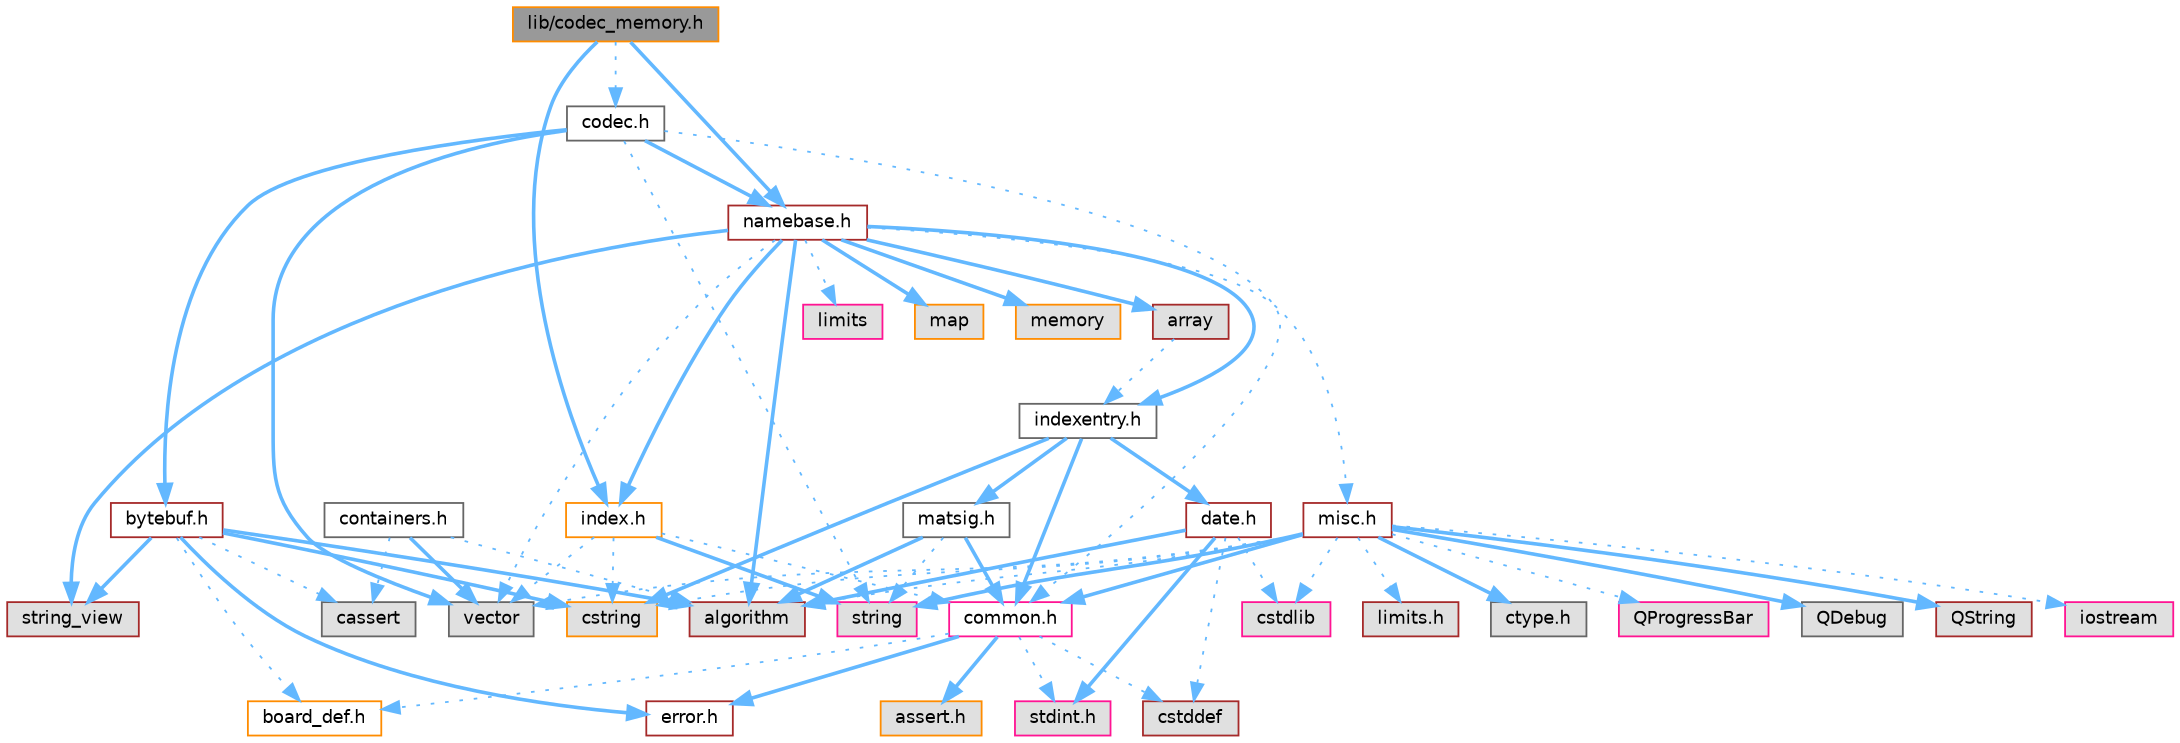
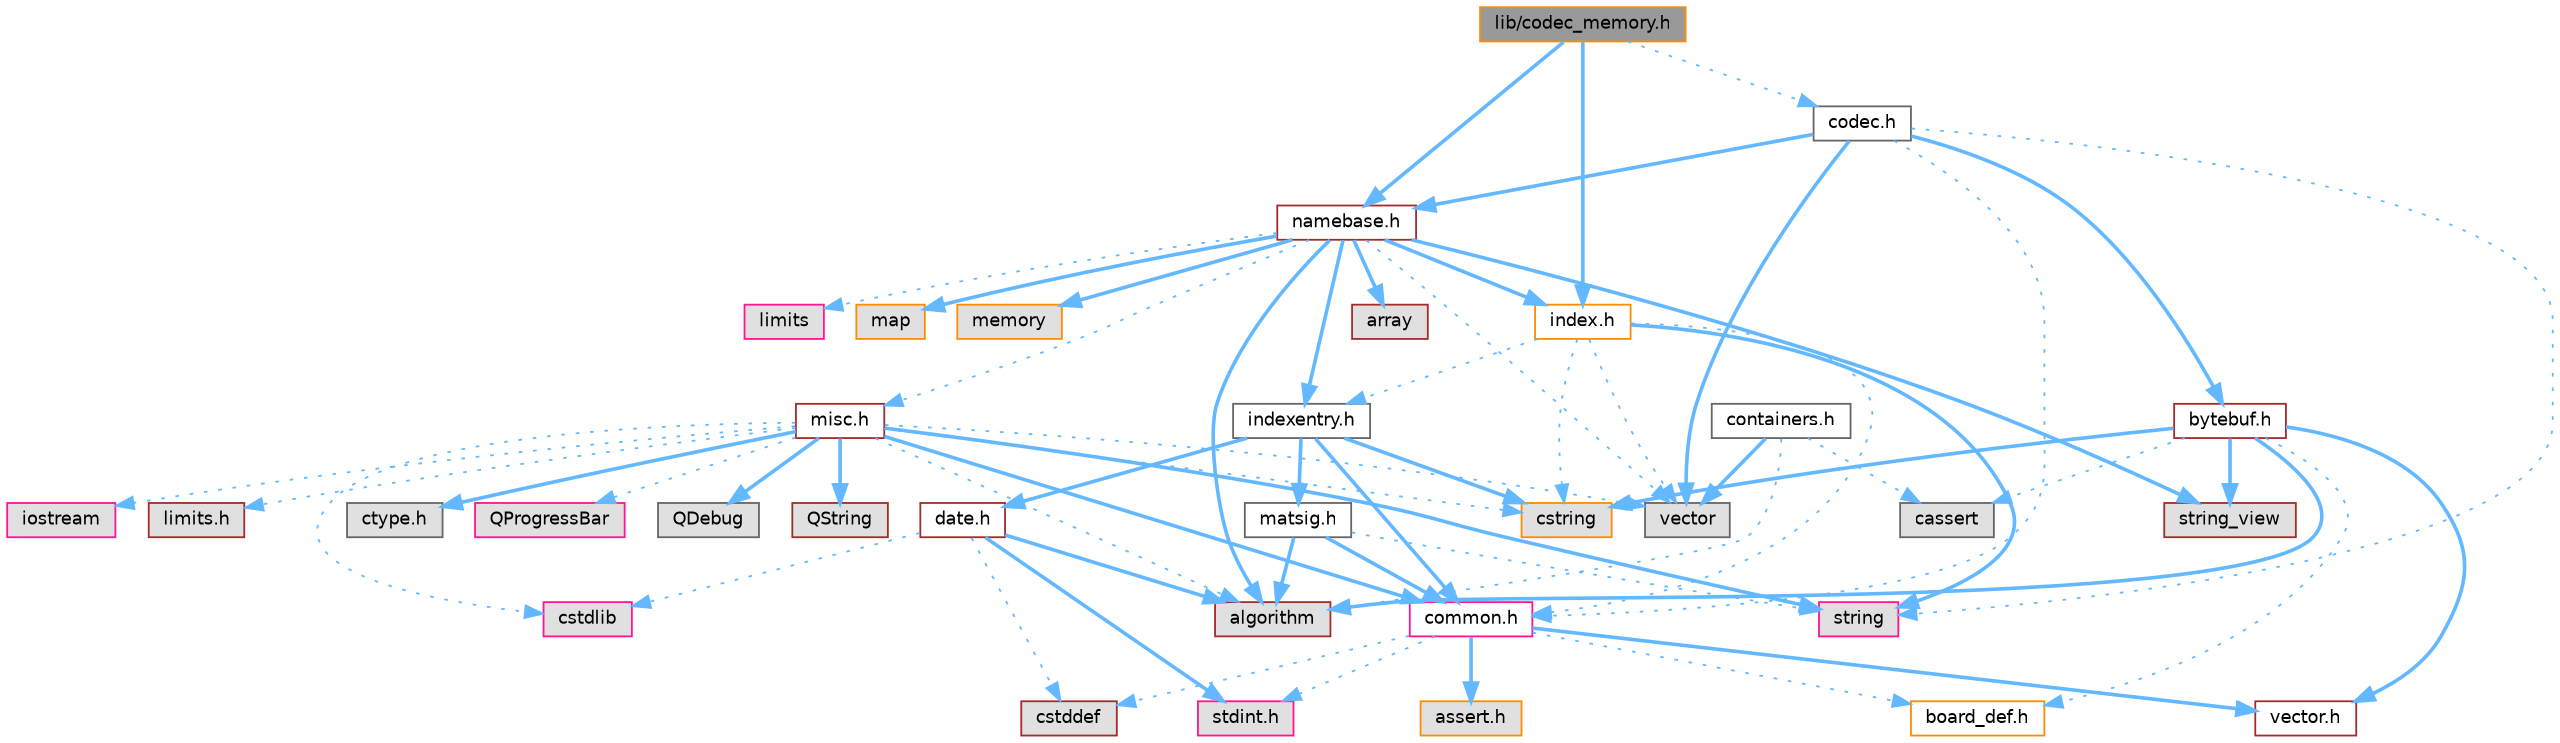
(1146, 365) -> (1451, 368)
(690, 718) -> (2306, 718)
